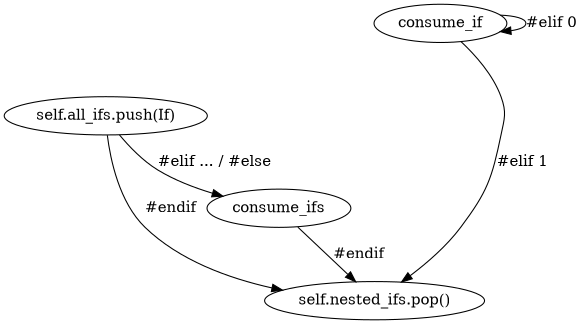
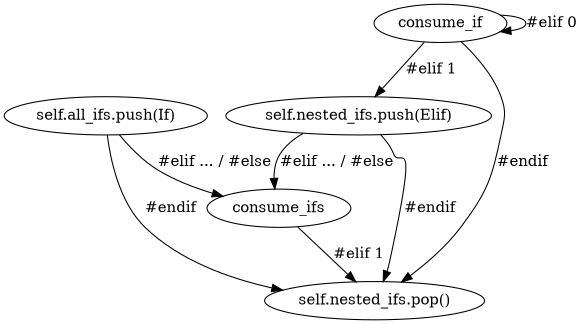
none -> (359, 116)
(523, 162) -> (523, 162)
(359, 254) -> (359, 254)
